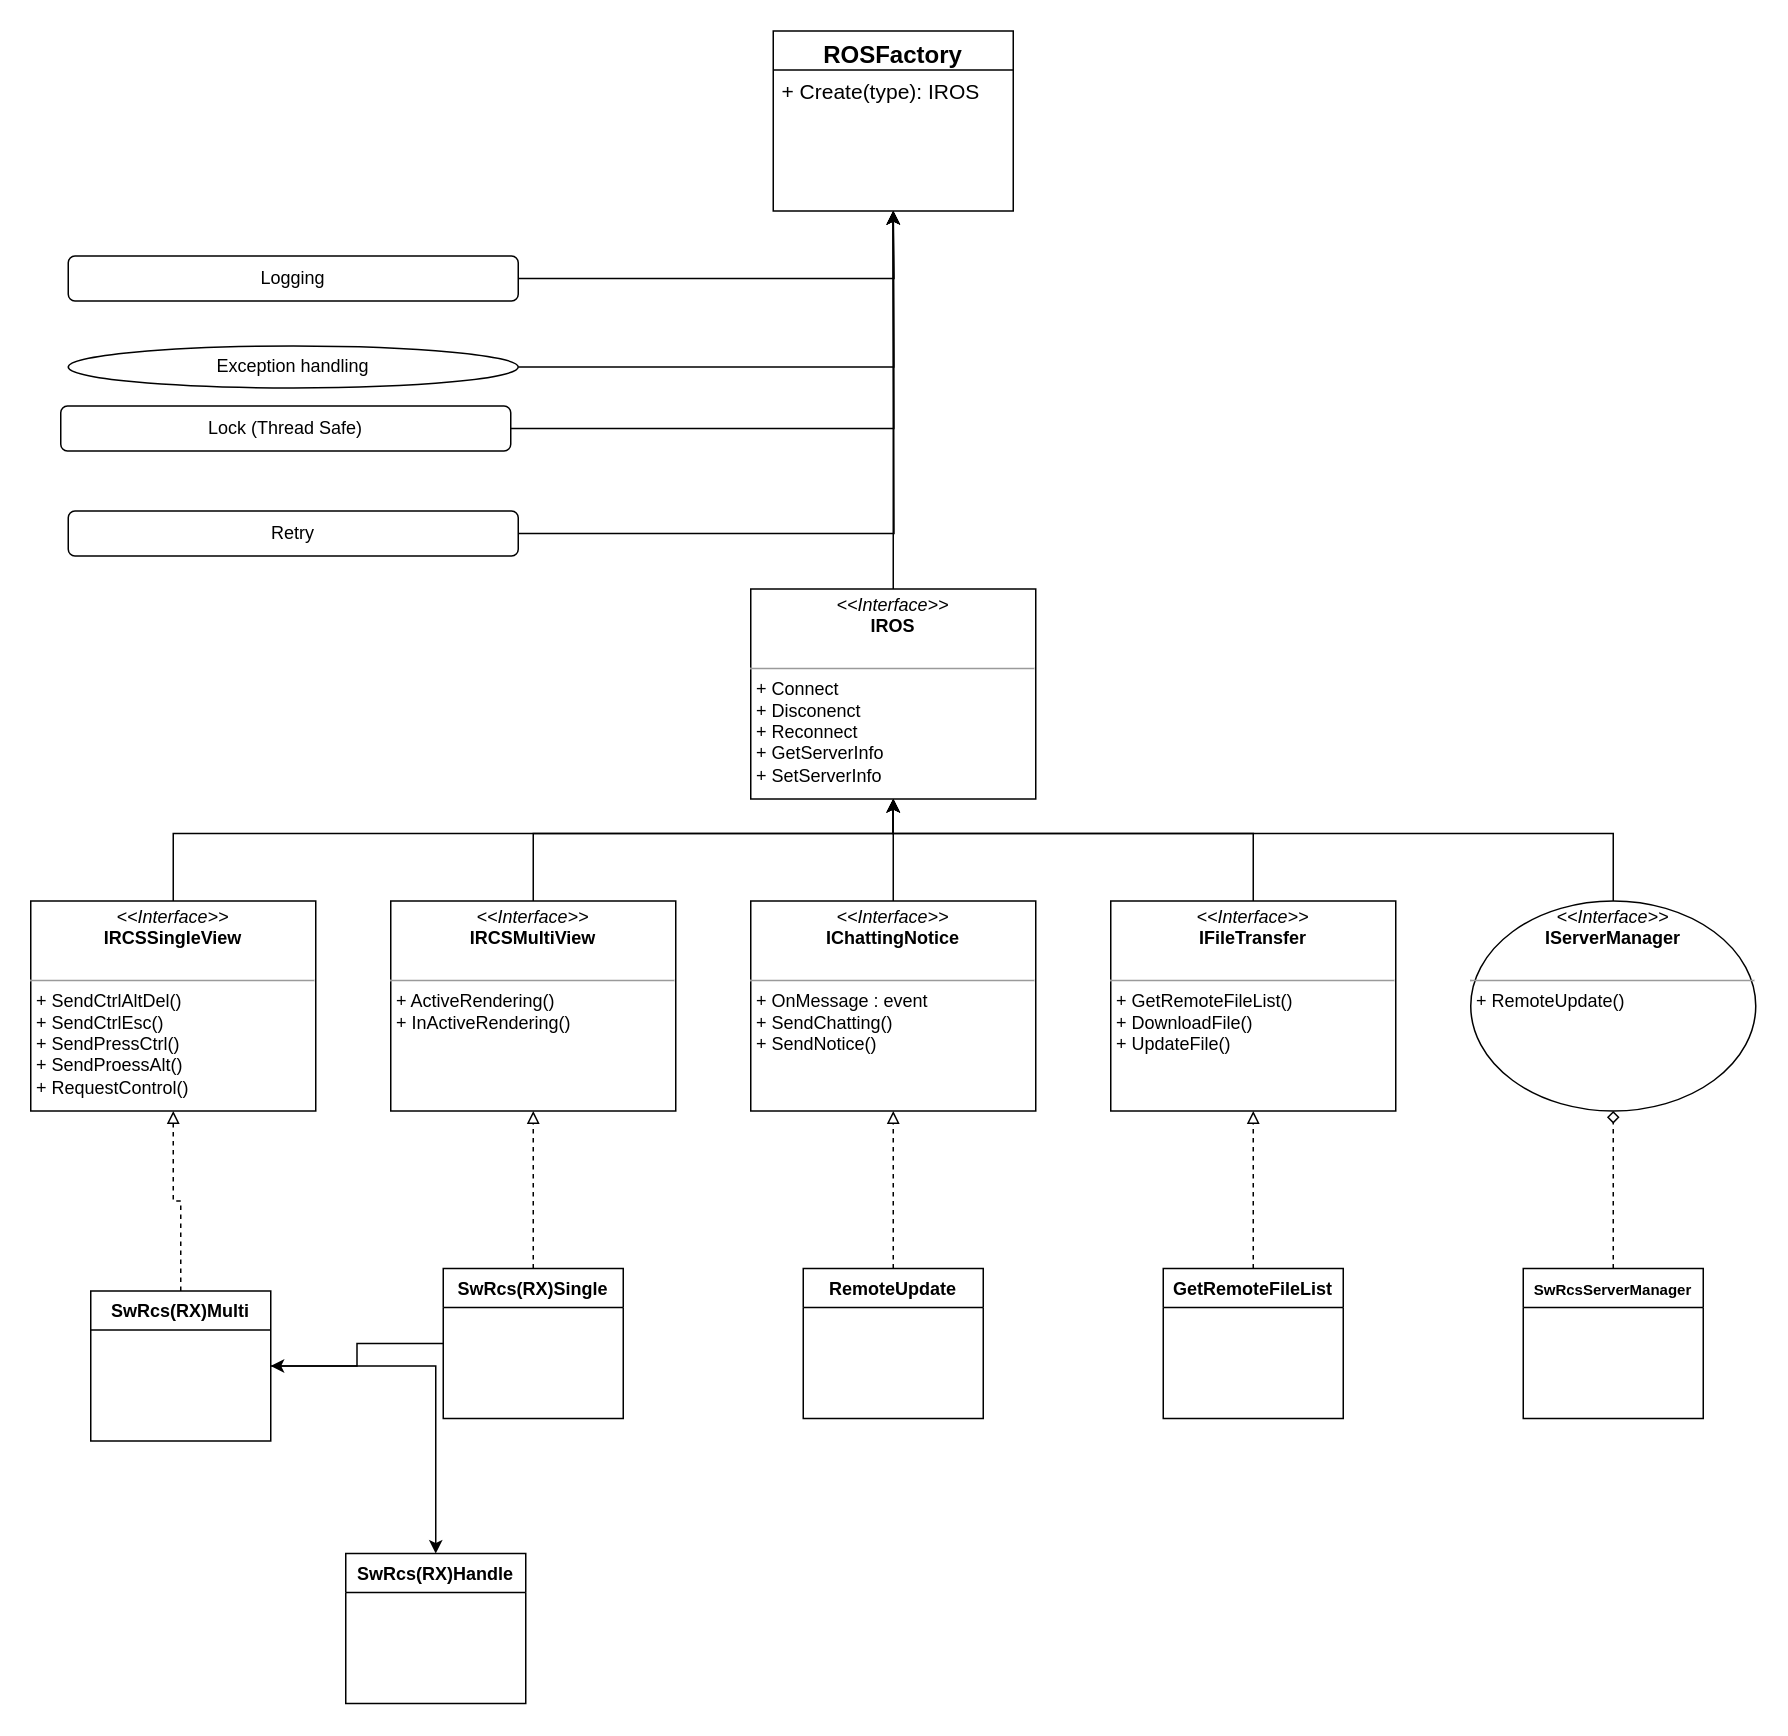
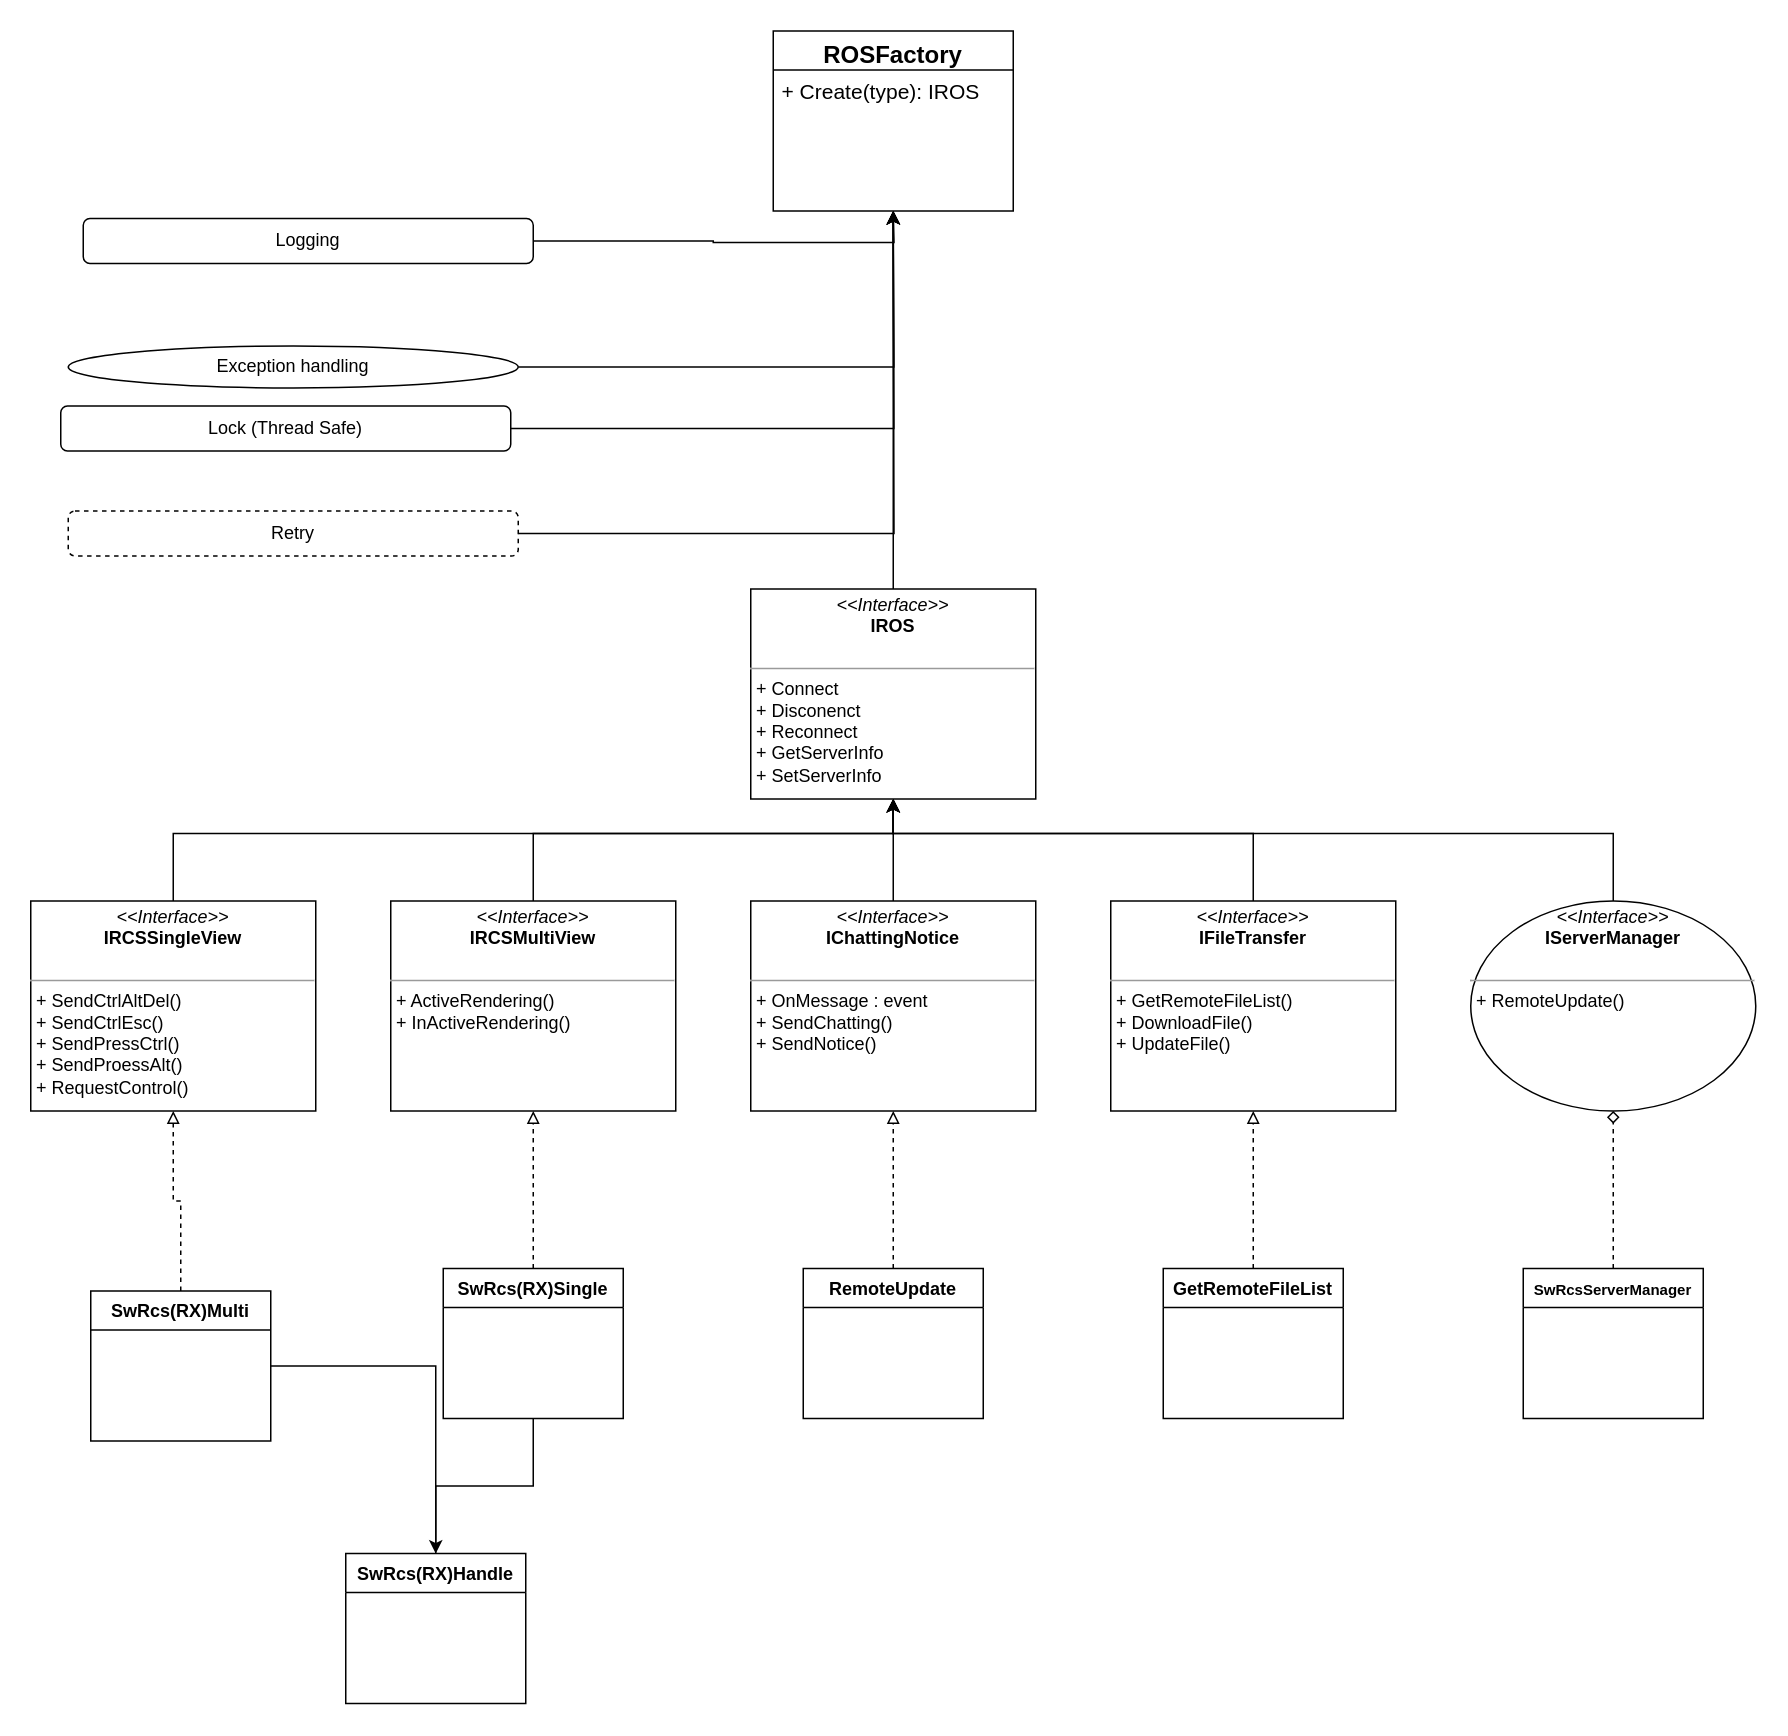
(293, 278) -> (308, 241)
(293, 533) -> (293, 533)
(390, 1343) -> (518, 1486)
(358, 1366) -> (358, 1366)
